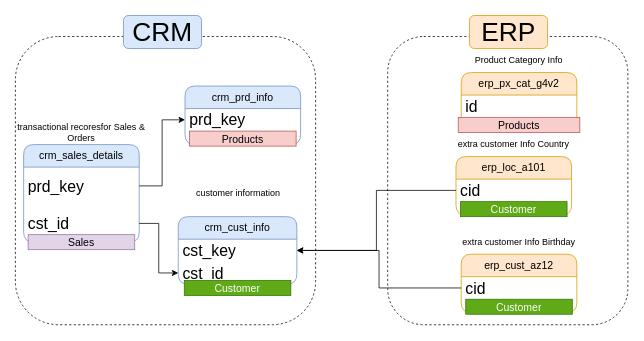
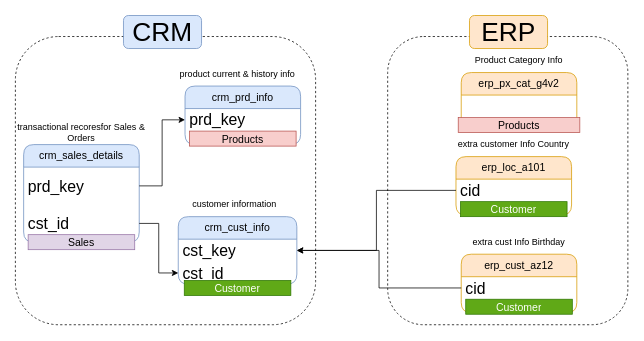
none -> (237, 74)
(513, 106) -> none
(238, 193) -> (234, 204)
(519, 242) -> (519, 242)
